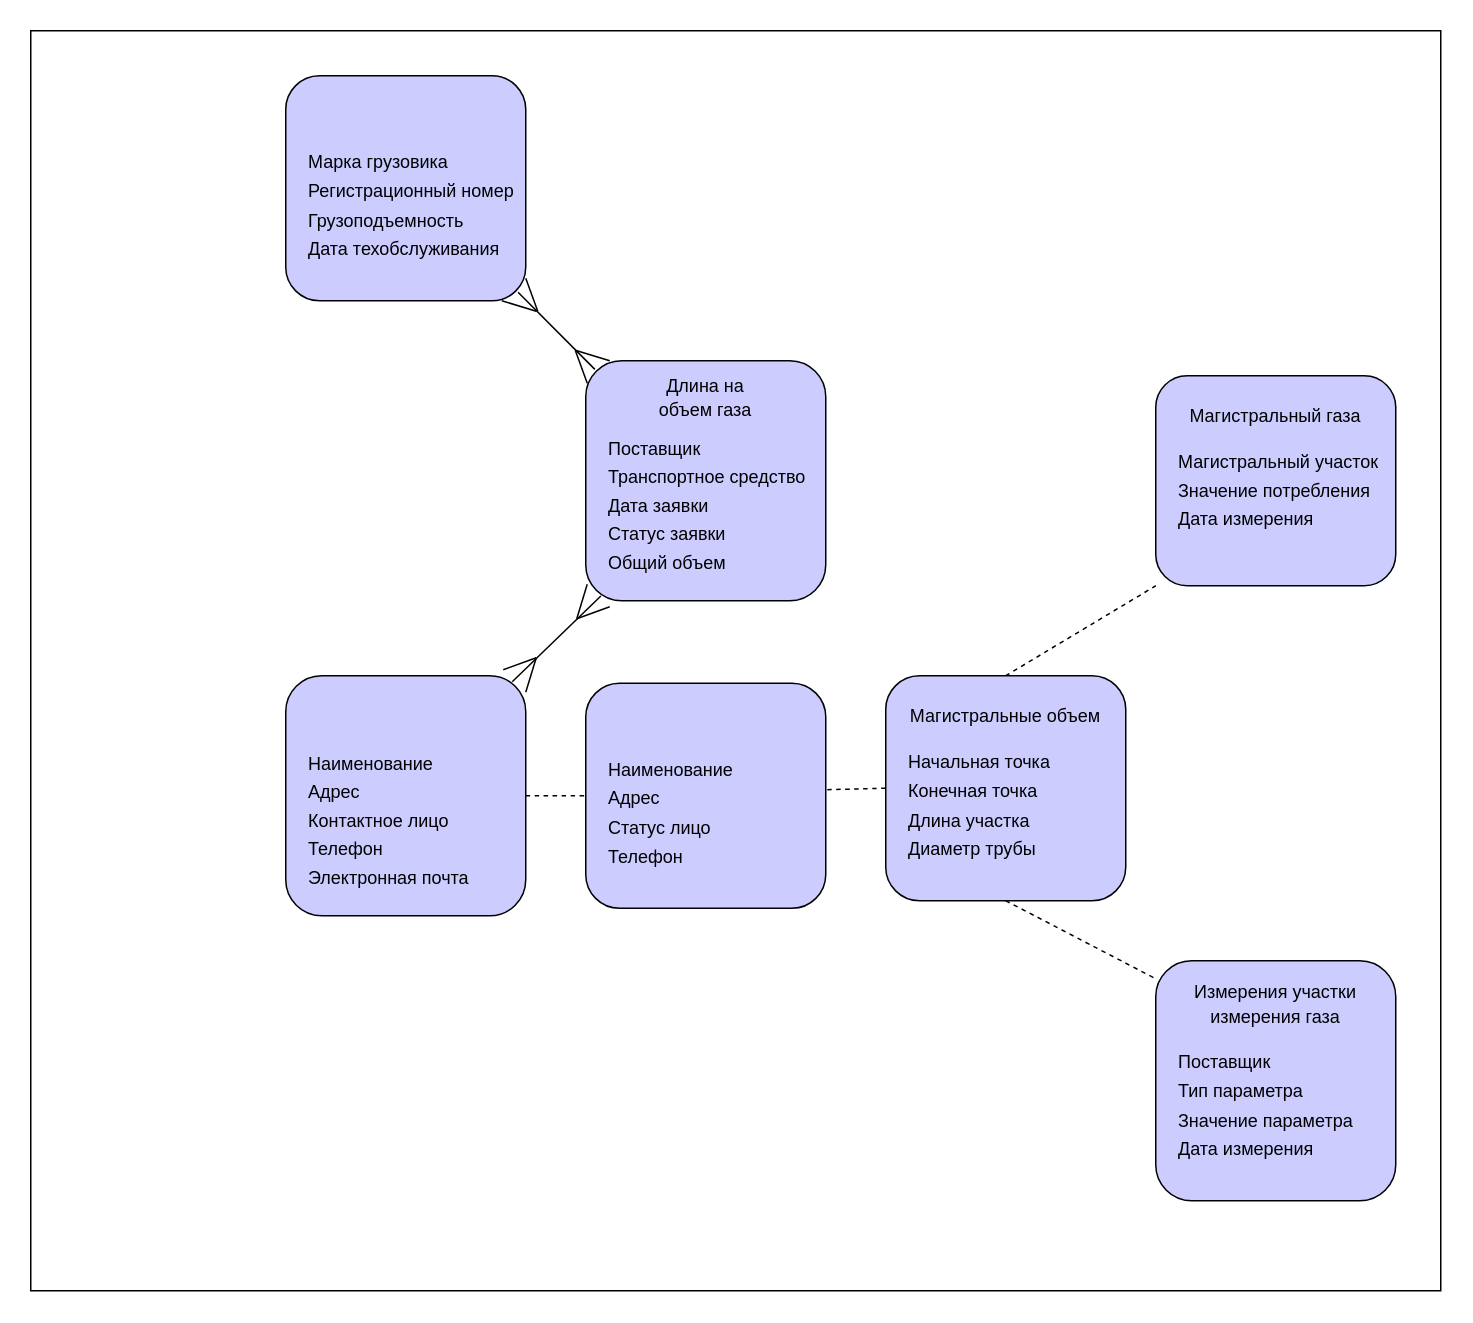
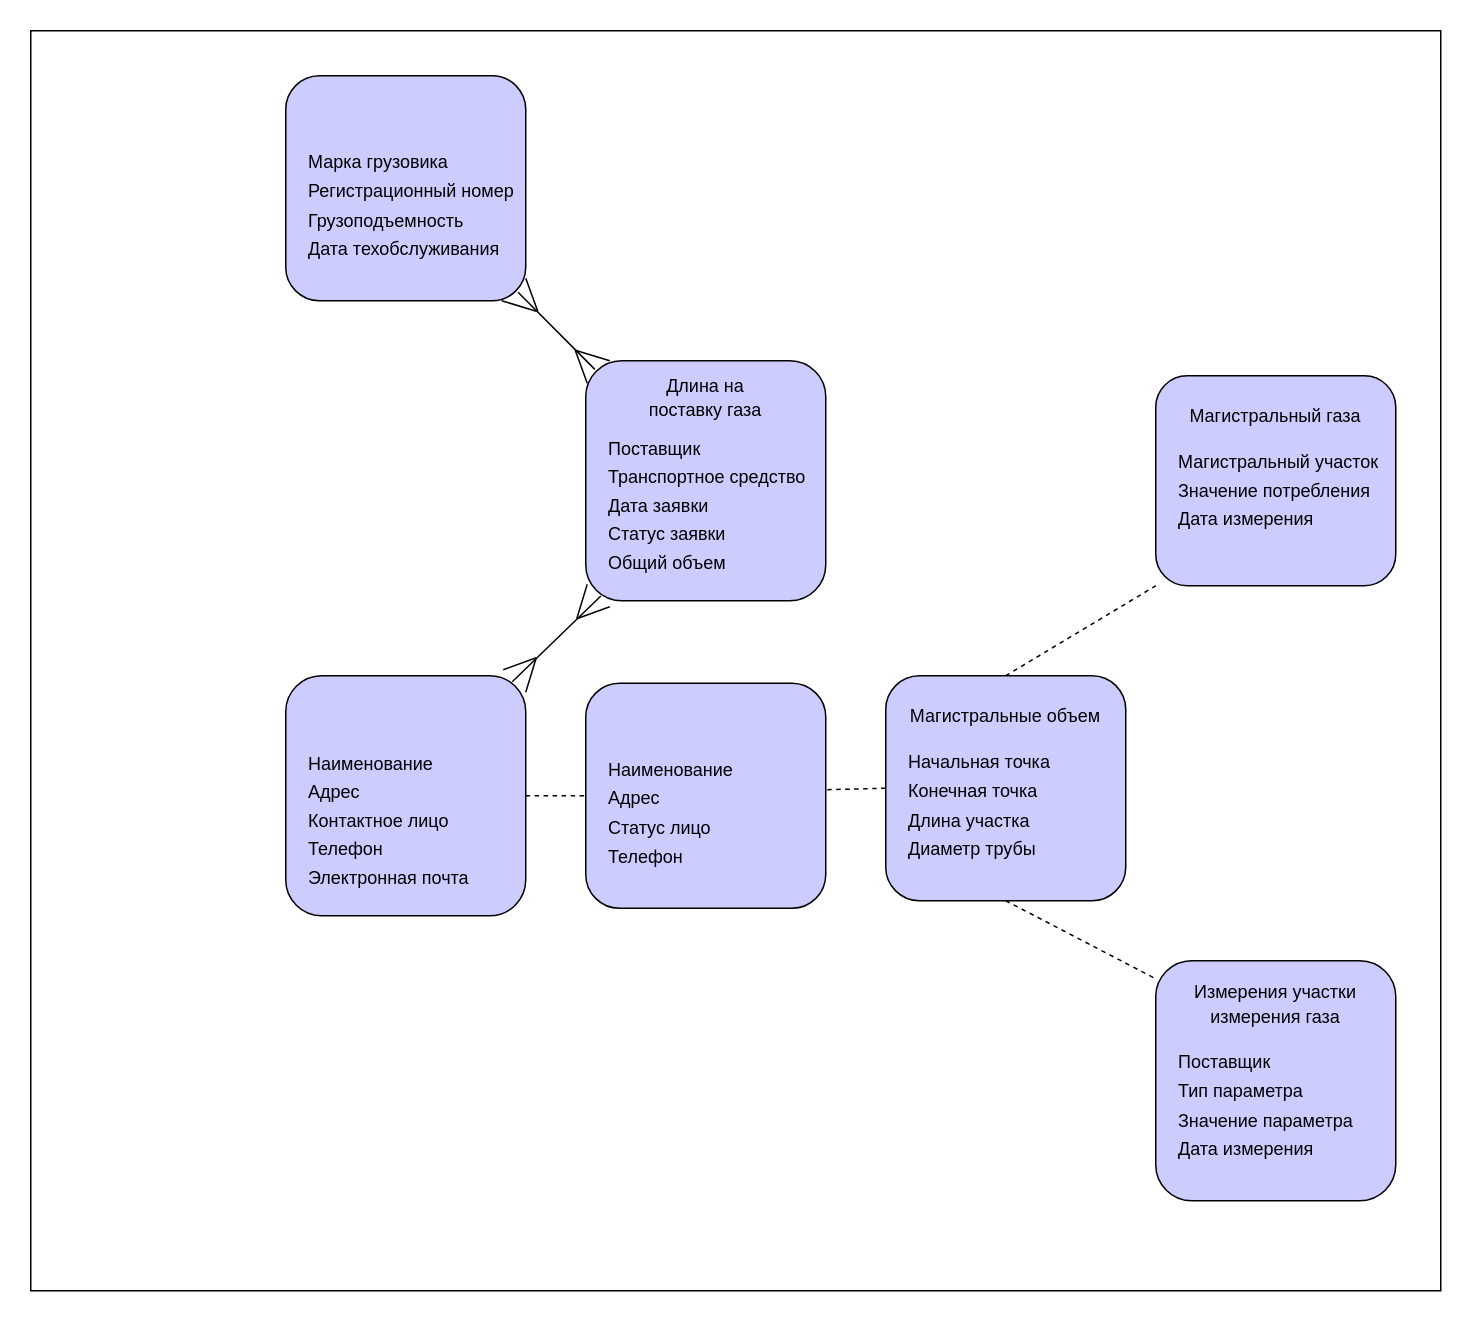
(706, 407) -> (706, 407)
